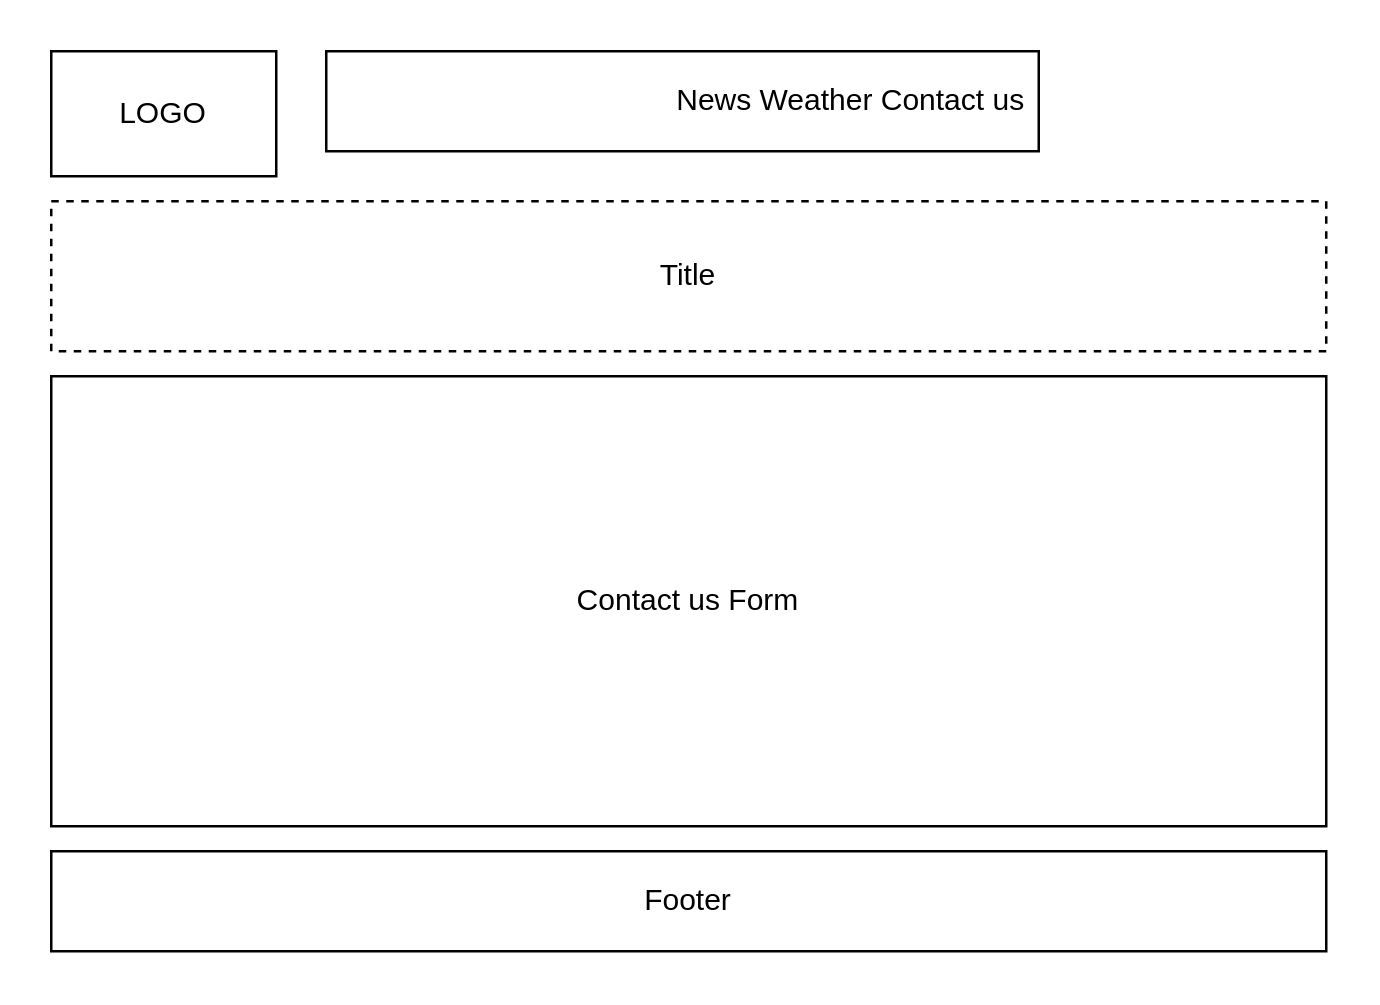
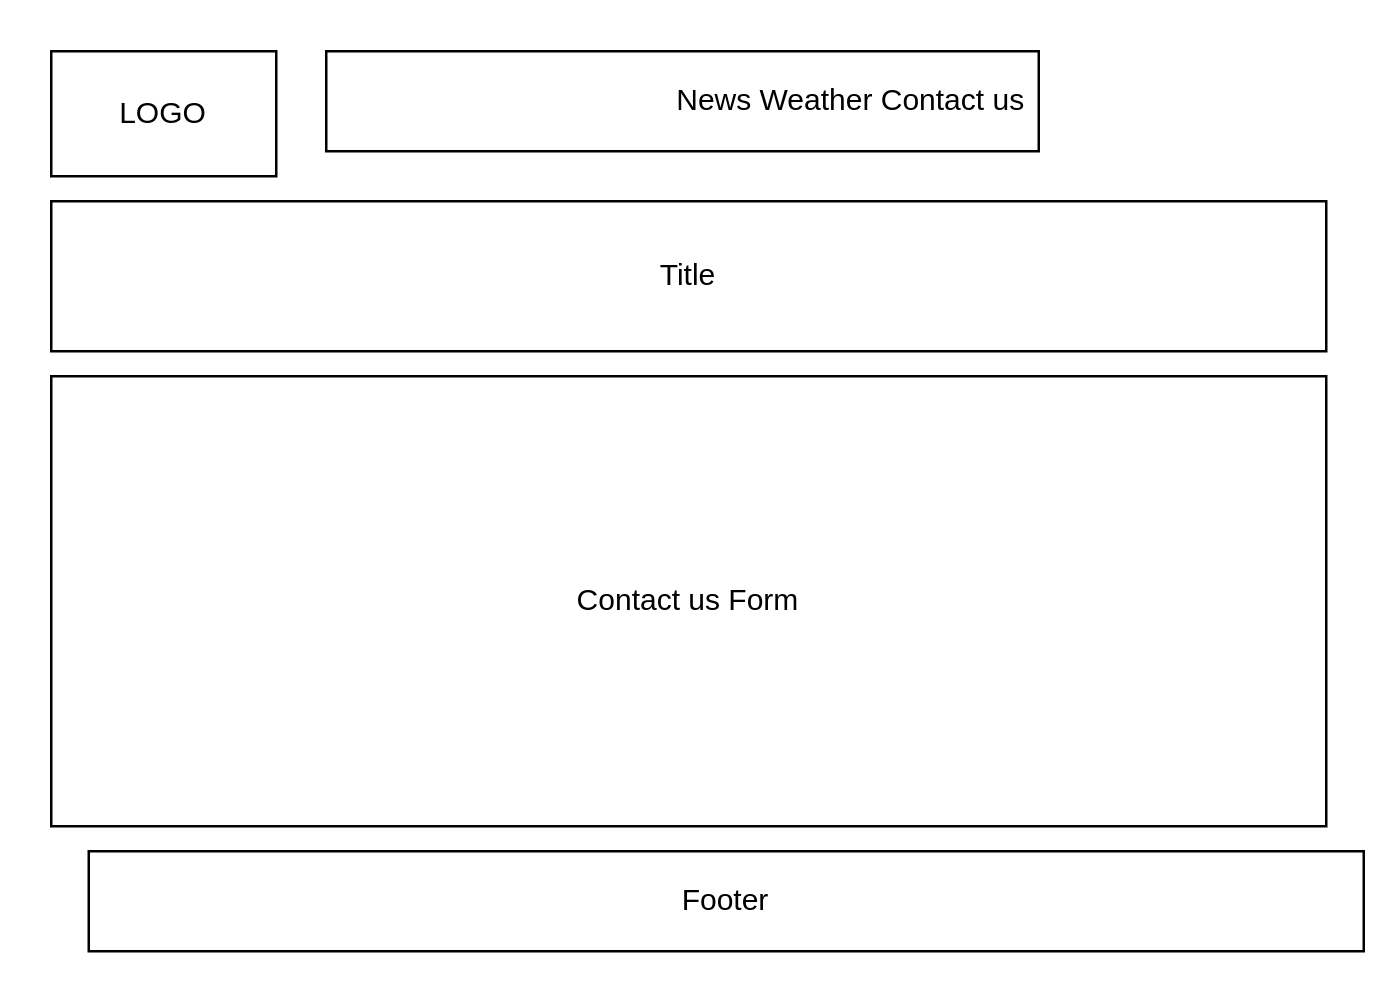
(689, 276) -> (689, 276)
(689, 901) -> (726, 901)
